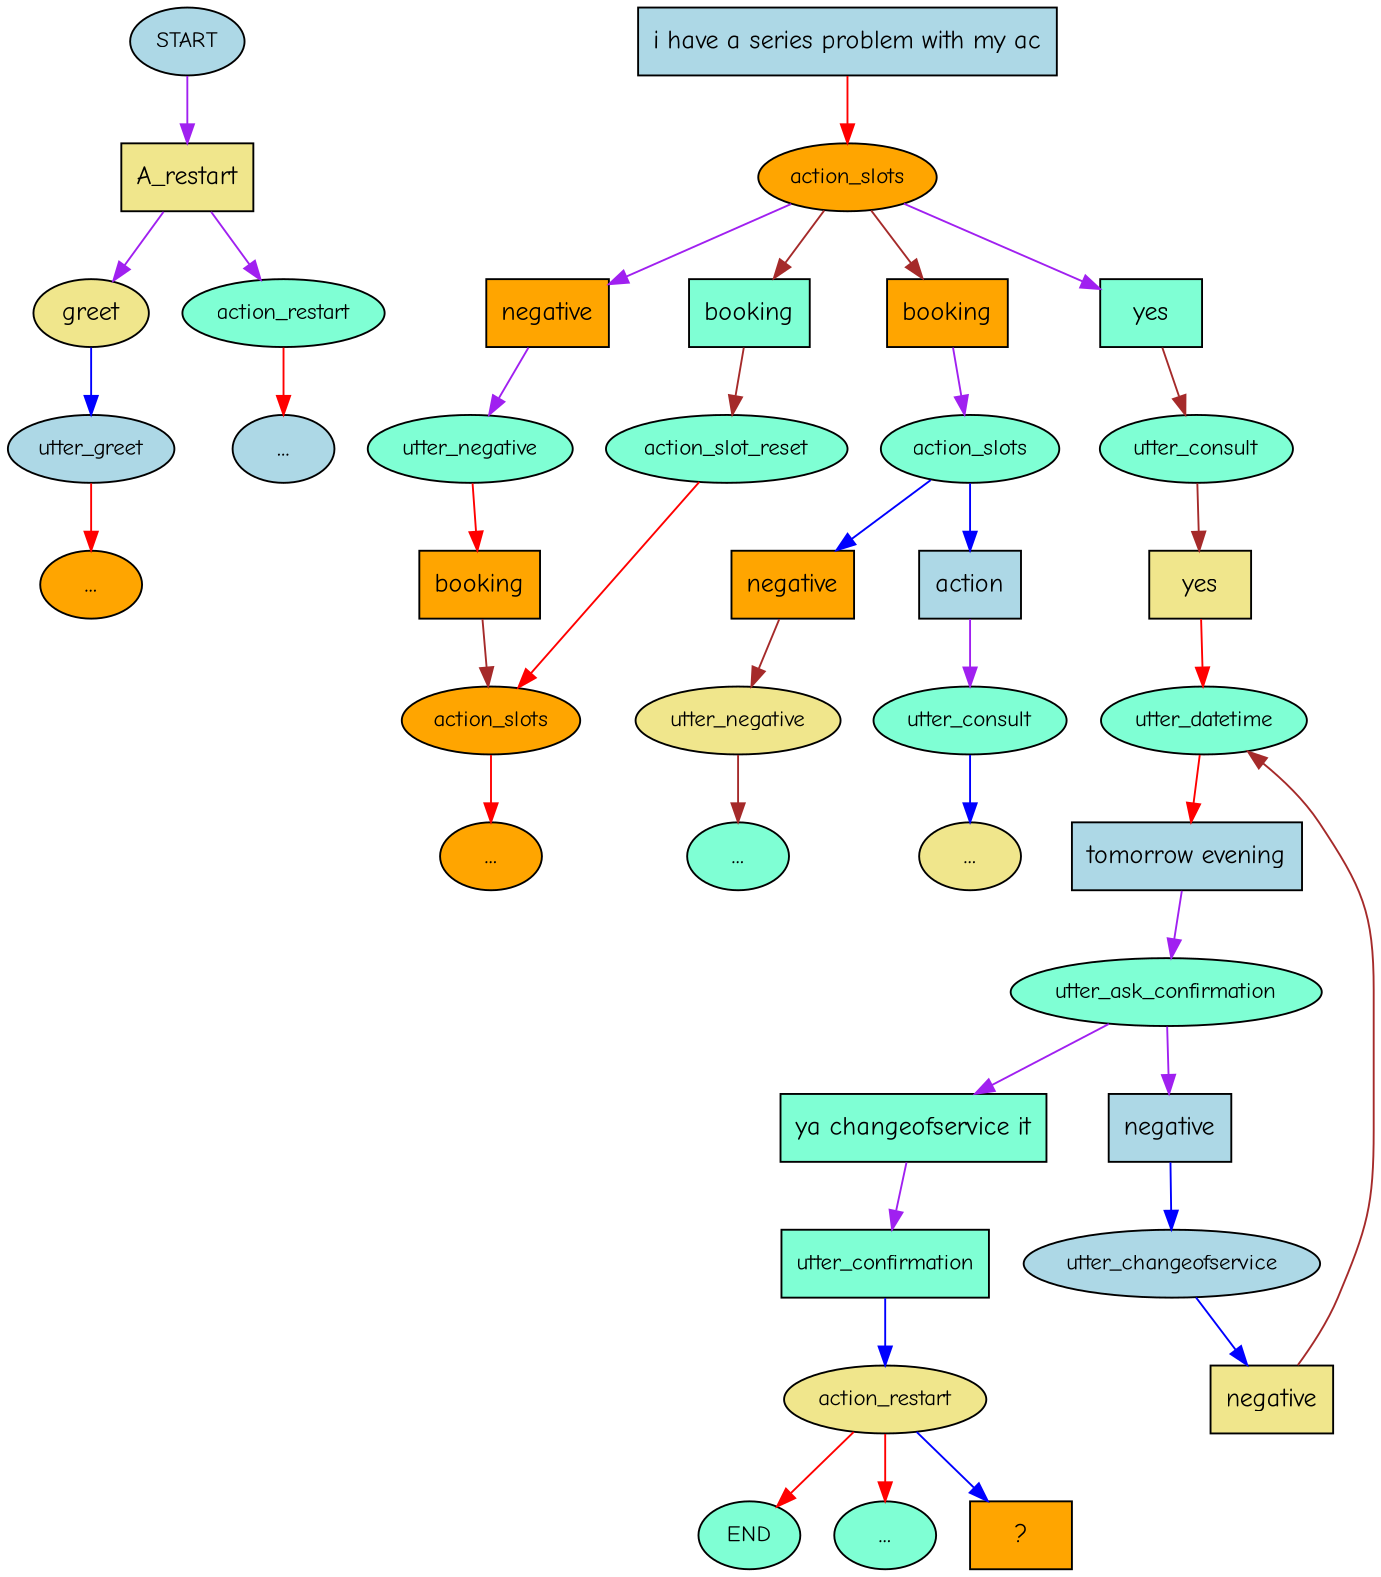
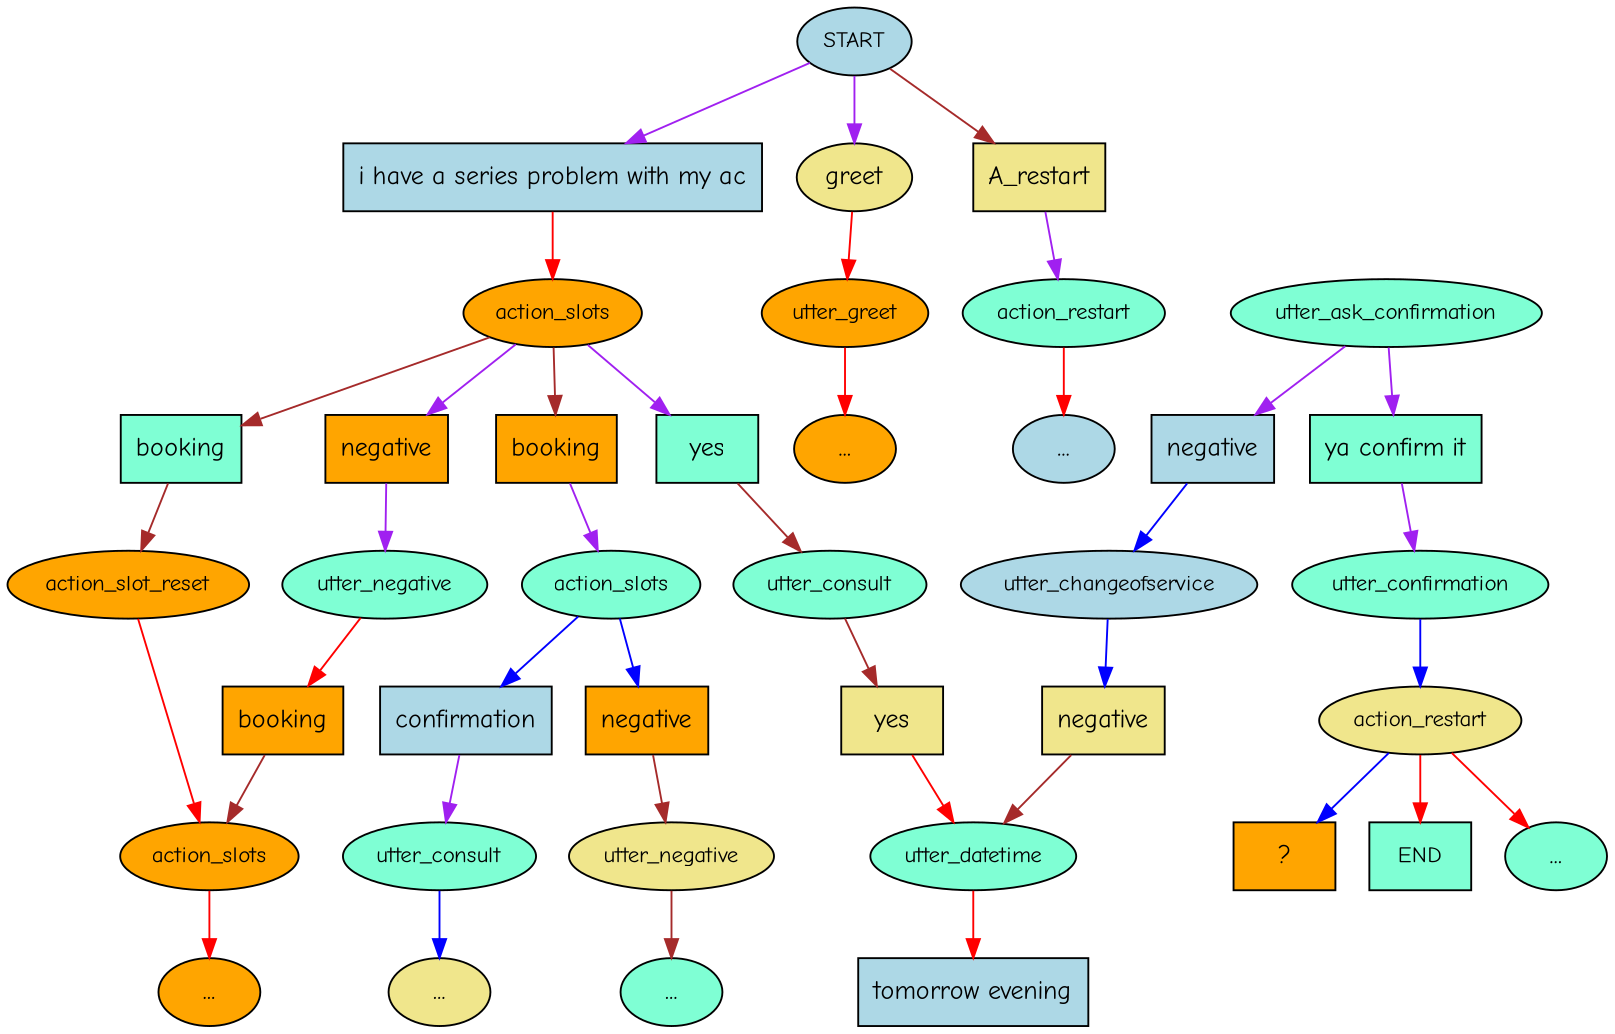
none -> (727, 99)
(187, 100) -> (934, 100)
(144, 239) -> (854, 100)
(91, 372) -> (850, 236)
(91, 449) -> (845, 313)
(727, 449) -> (128, 585)
(970, 585) -> (466, 720)
(1178, 915) -> none
(913, 1128) -> (1396, 449)
(885, 1264) -> (1420, 585)
(749, 1535) -> (1420, 856)
